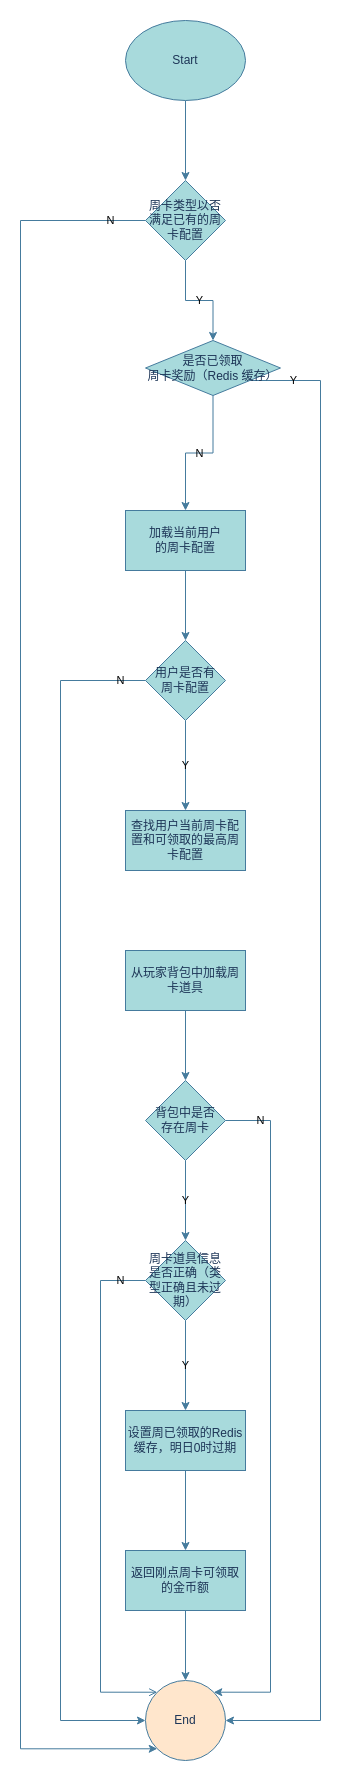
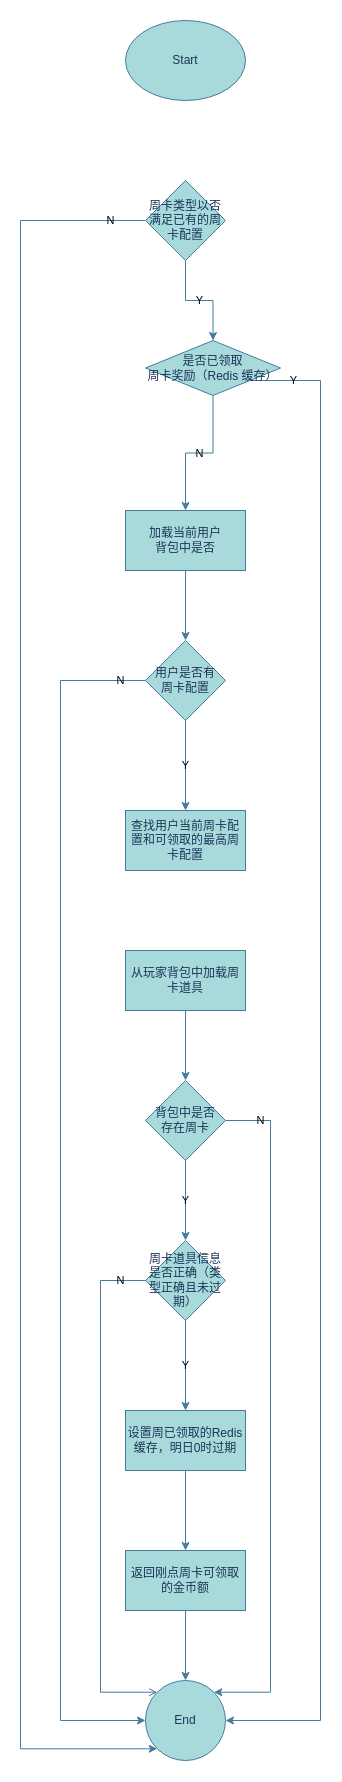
(186, 137) -> none
(186, 541) -> (186, 541)
(186, 1721) -> (186, 1721)
